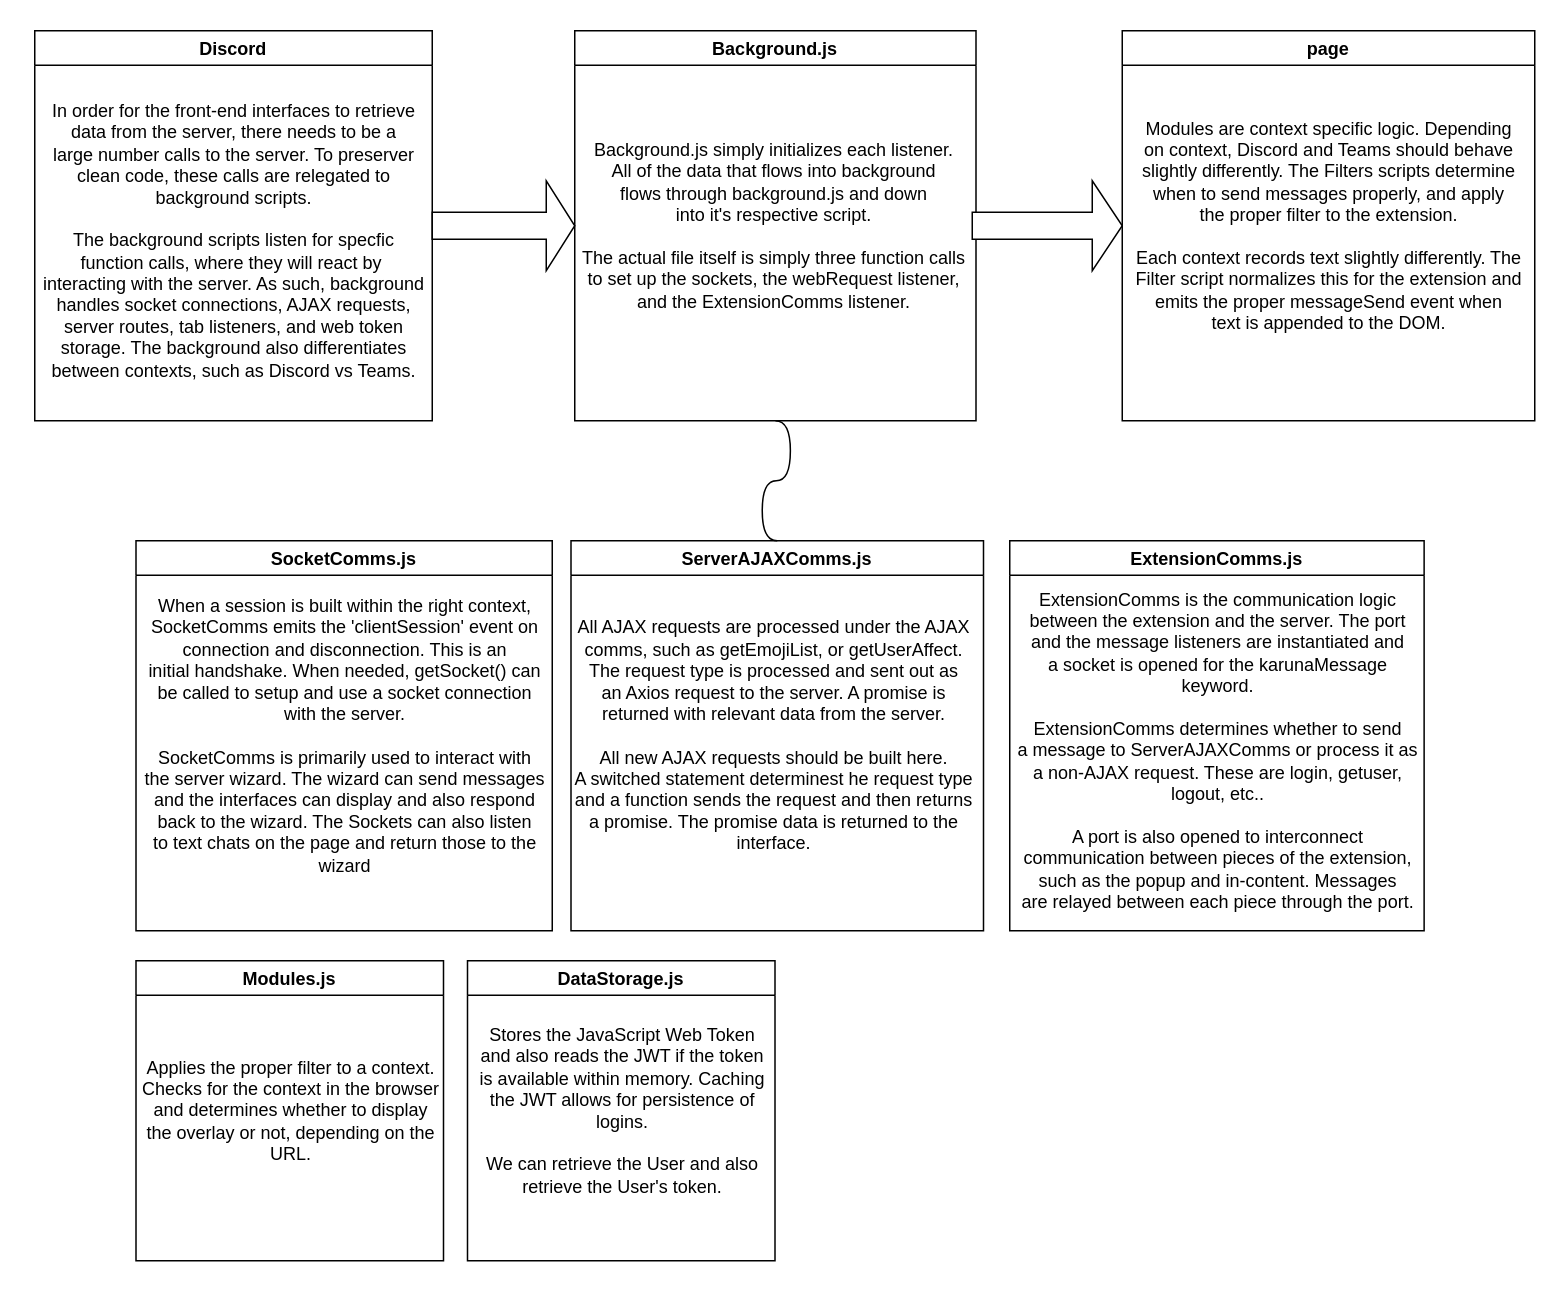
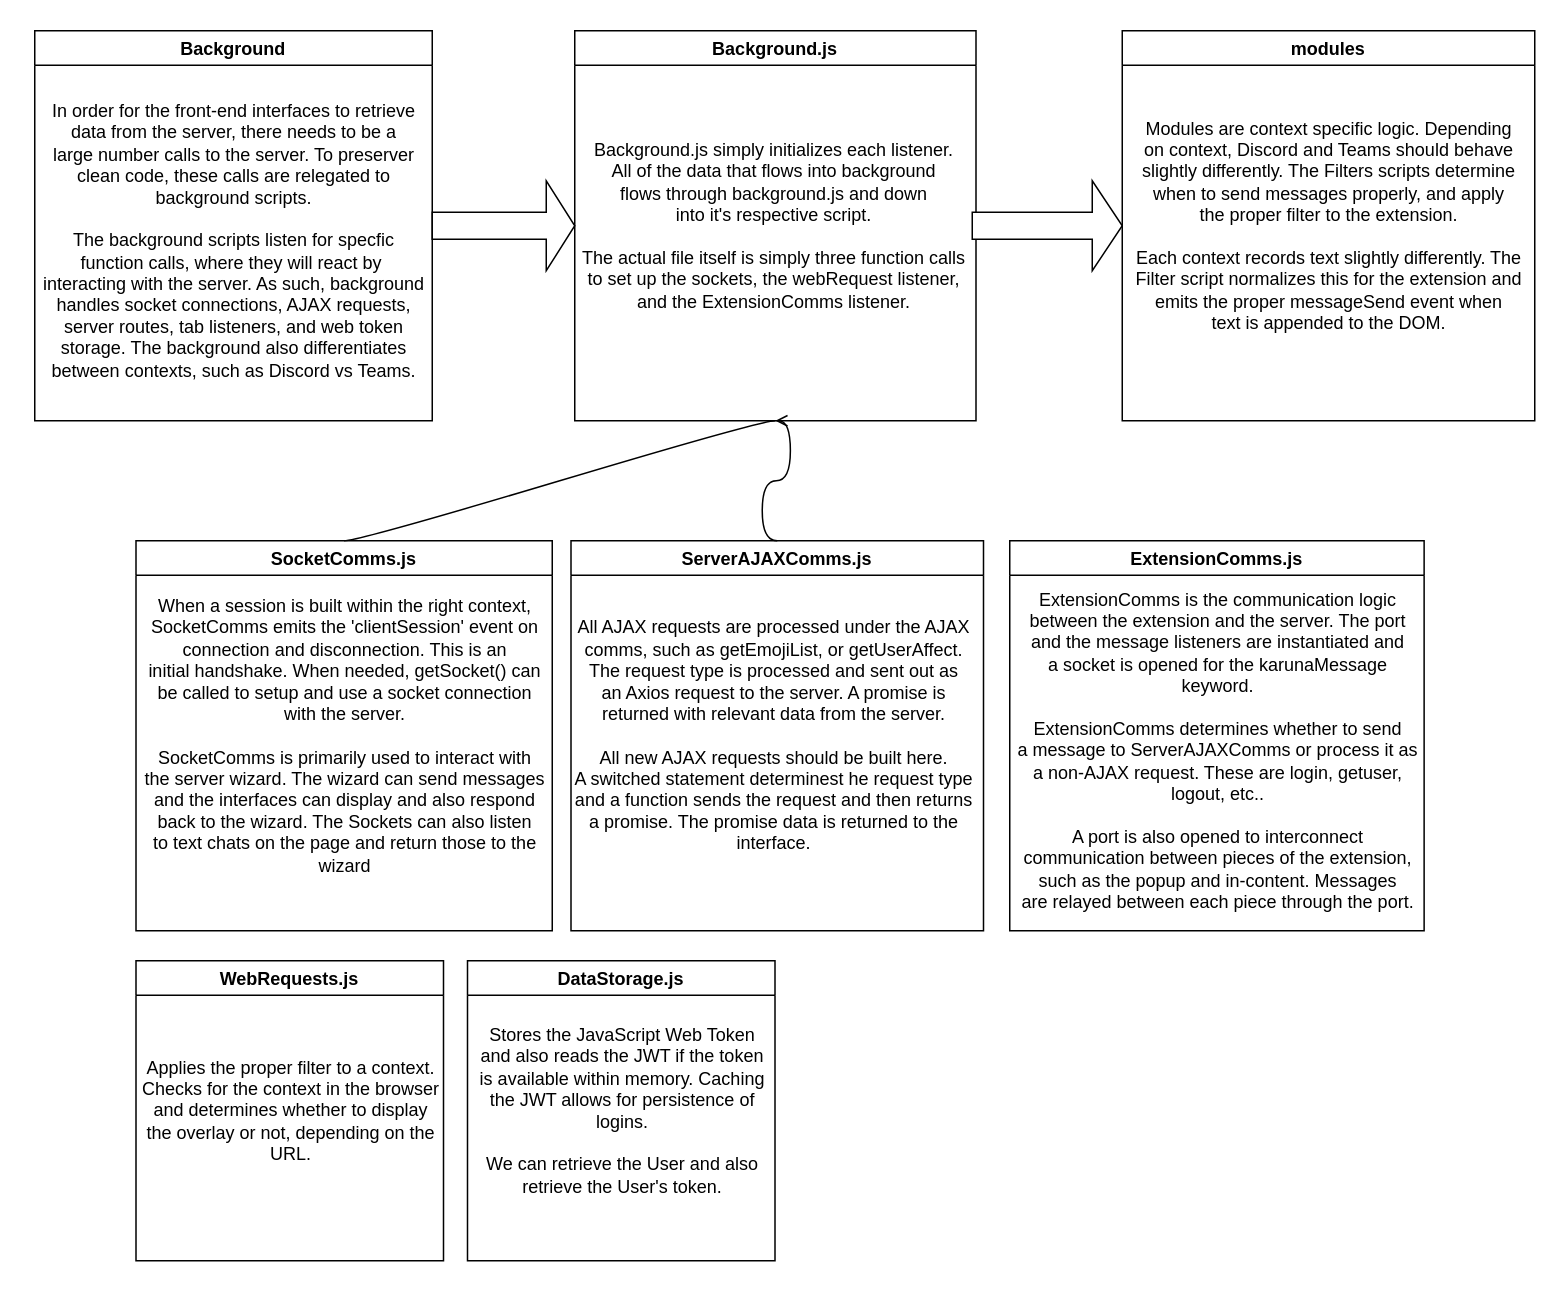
(233, 49) -> (233, 49)
(1328, 49) -> (1328, 49)
(786, 427) -> (787, 428)
none -> (556, 482)
(289, 979) -> (289, 979)
